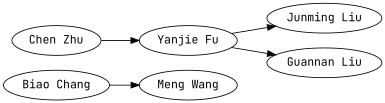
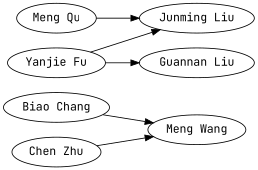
none -> (56, 18)
(116, 40) -> (121, 142)
